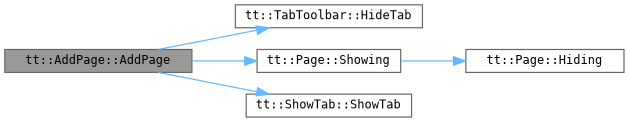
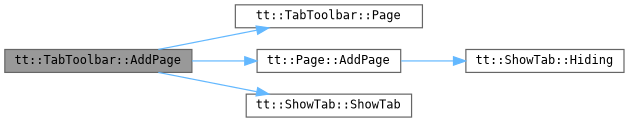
(329, 16) -> (329, 16)
(98, 61) -> (98, 61)
(329, 61) -> (329, 61)
(545, 61) -> (545, 61)
